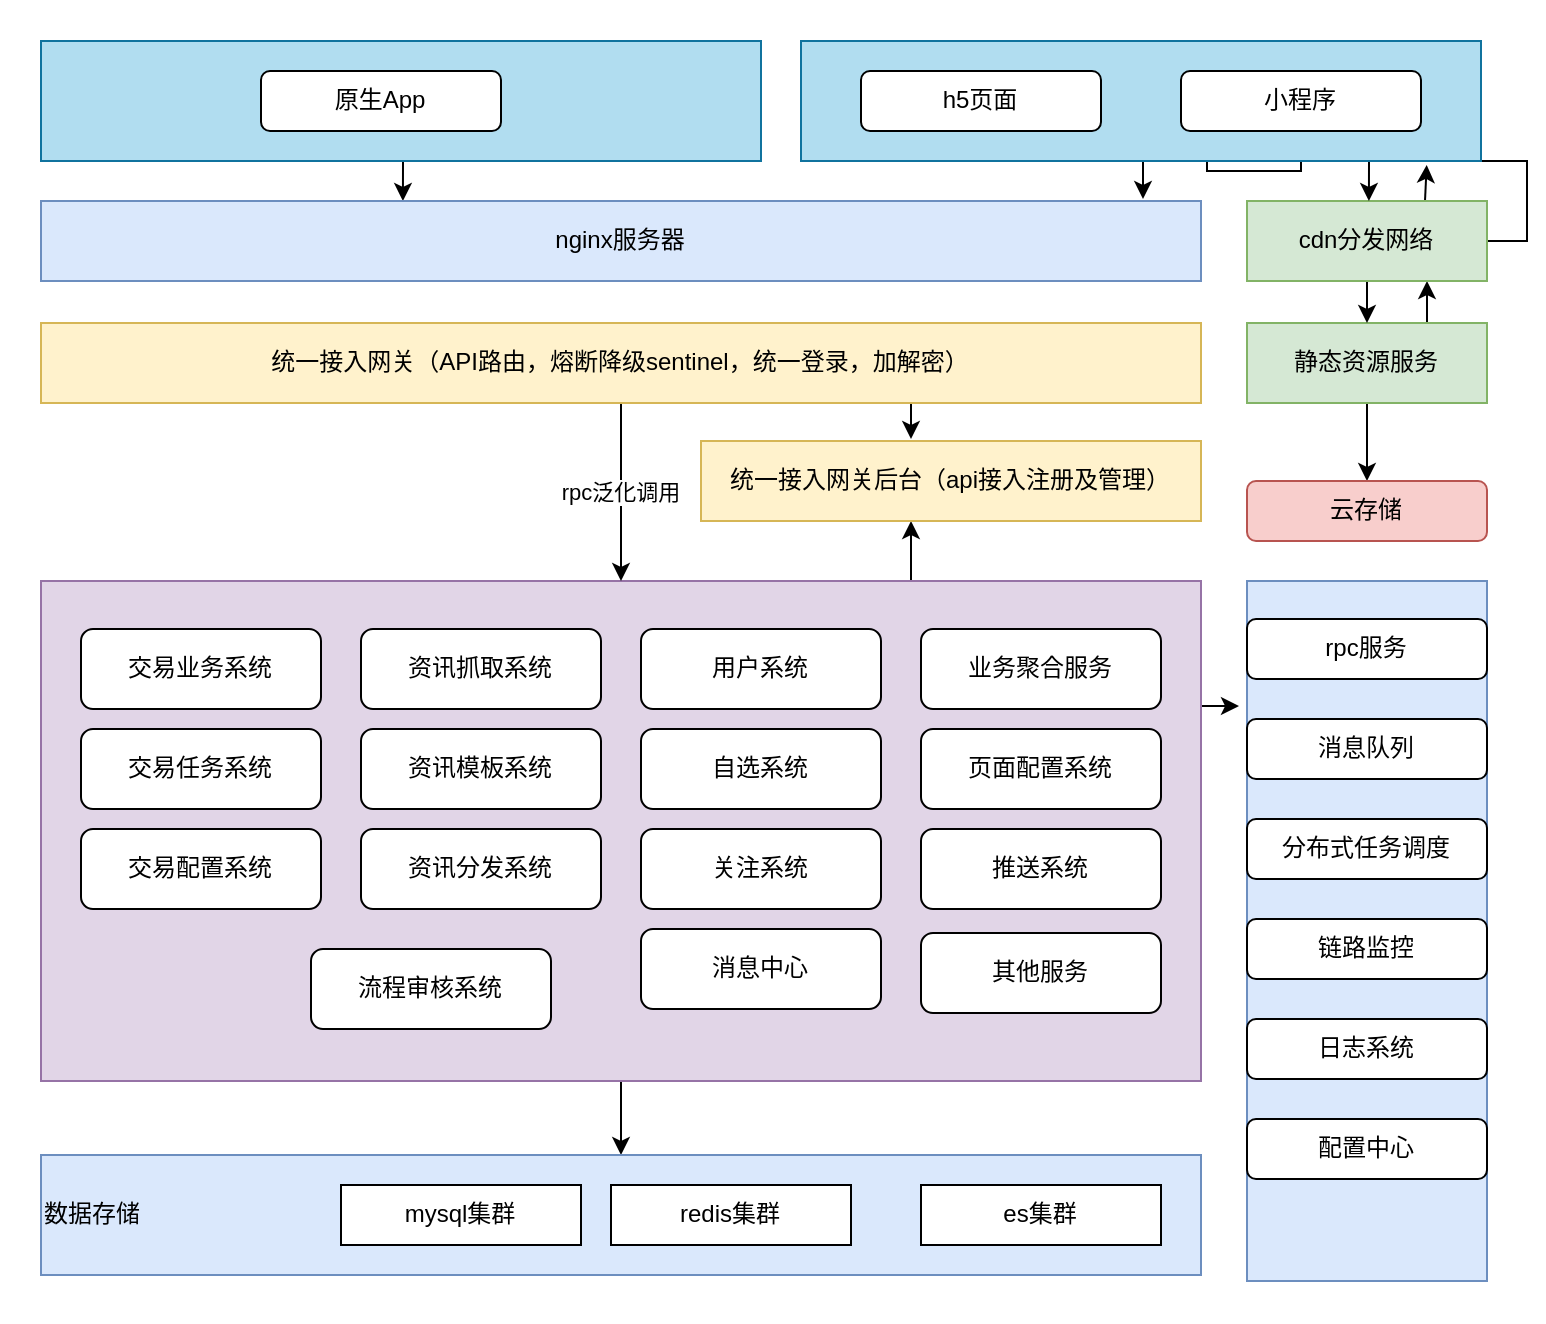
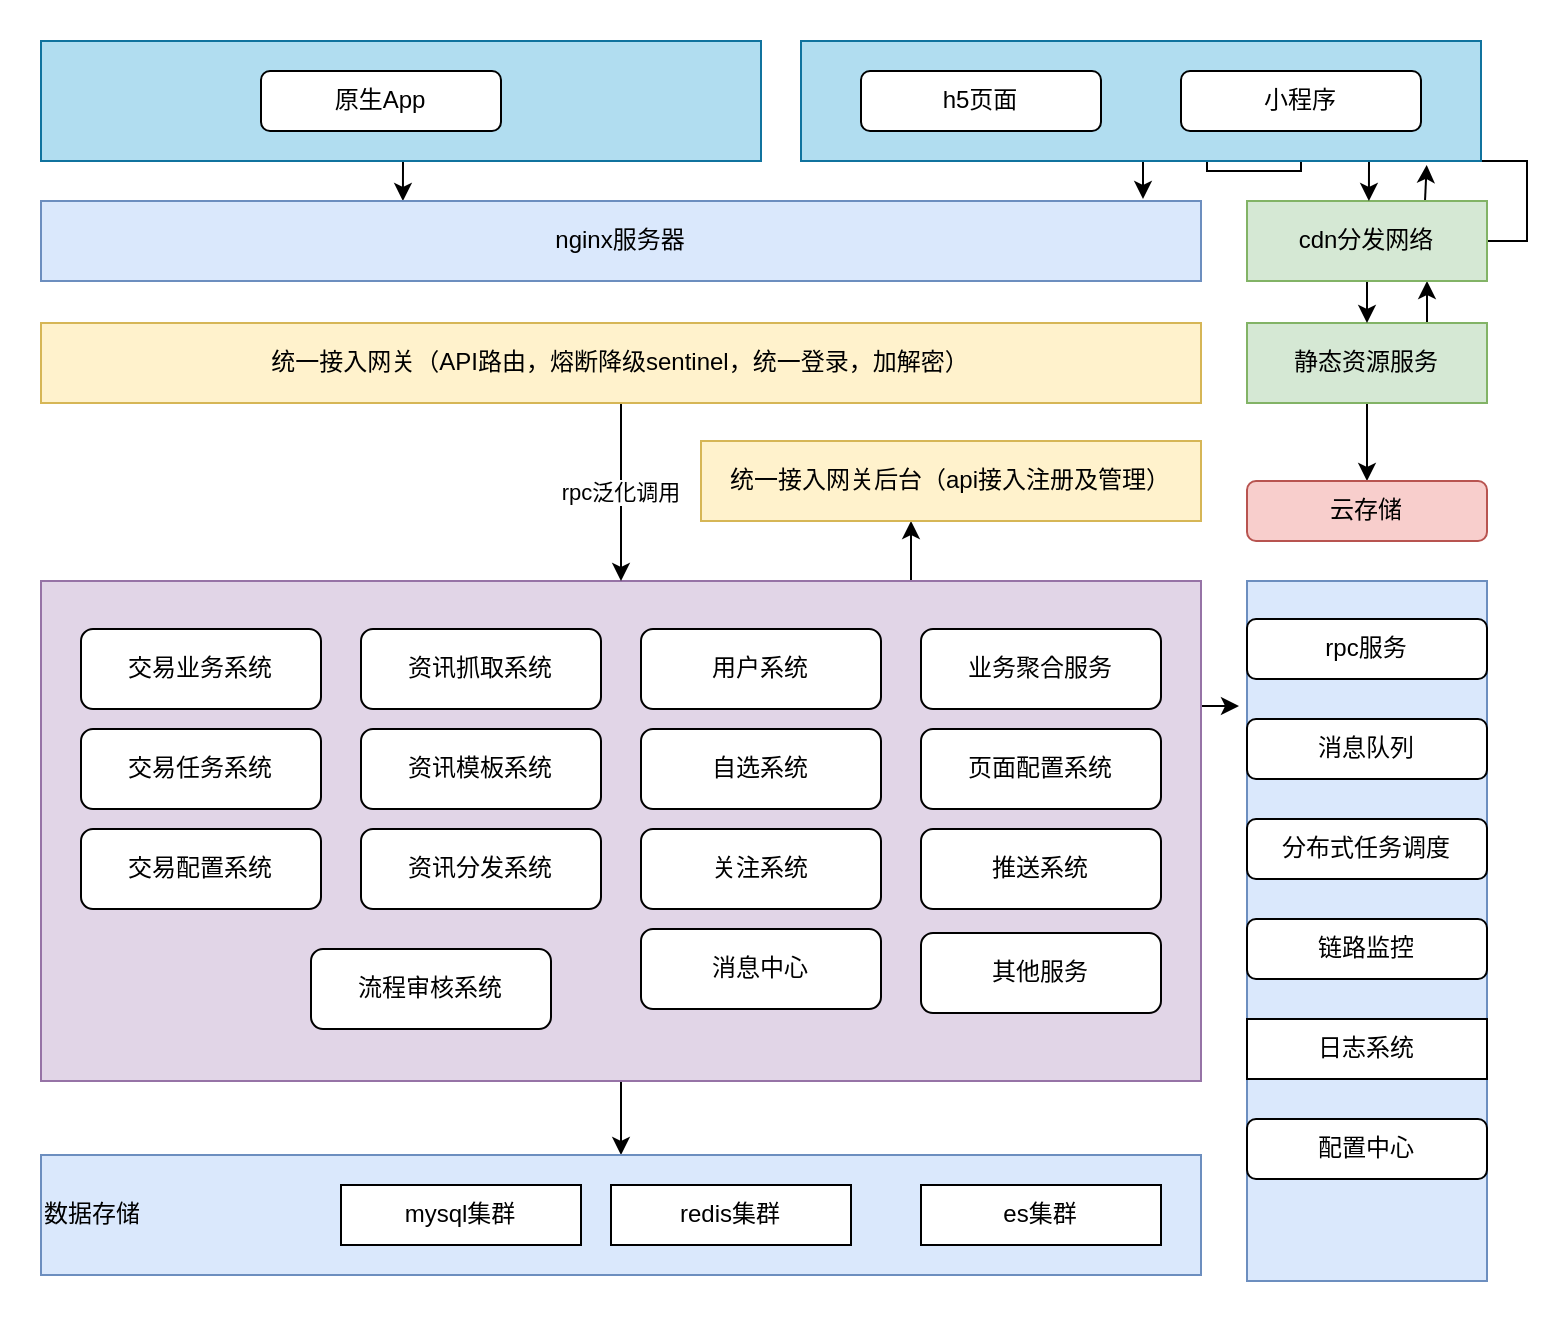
(911, 414) -> none
(1367, 1049) -> (1367, 1049)
